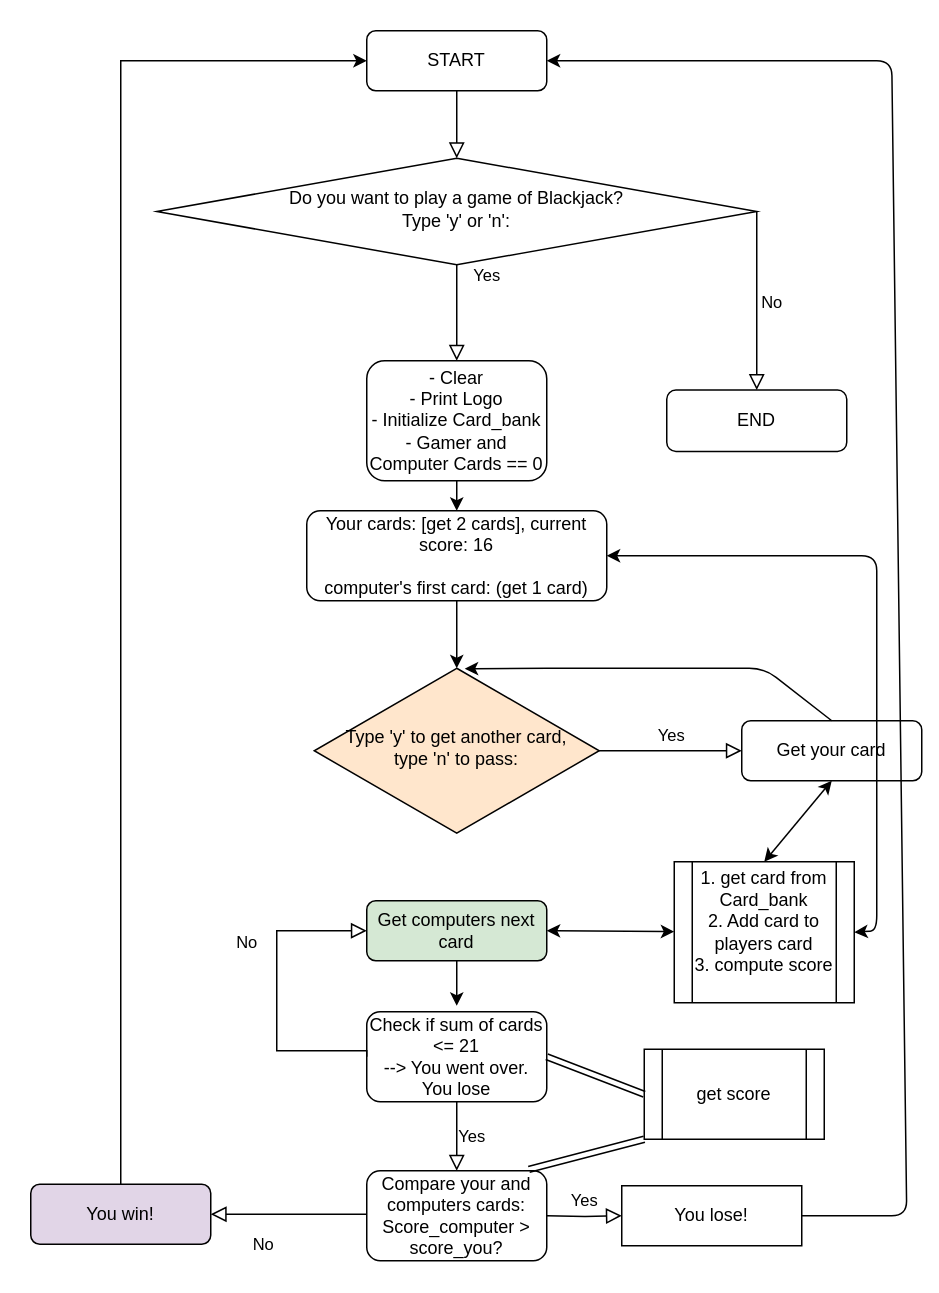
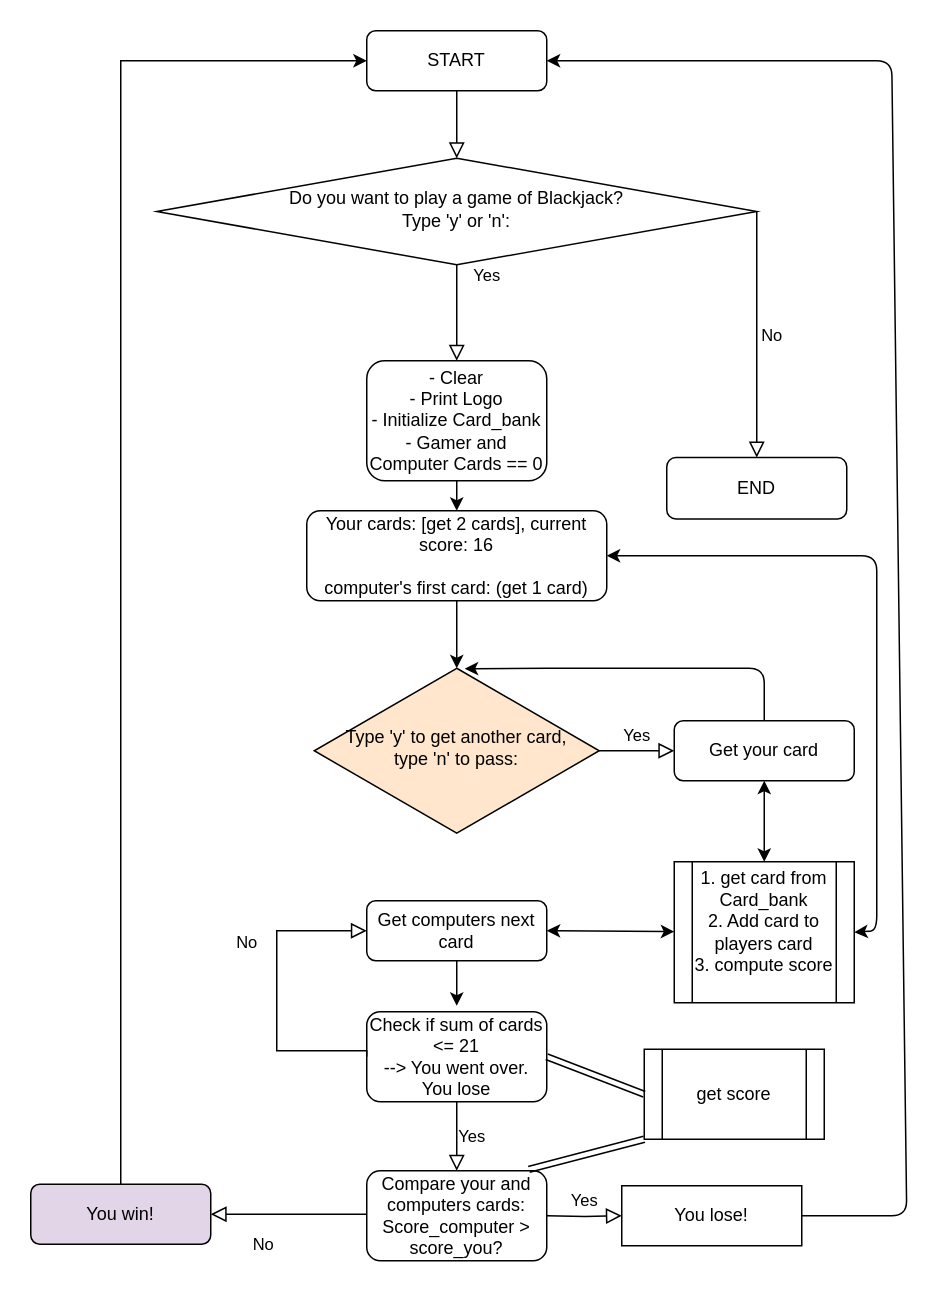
(757, 421) -> (757, 488)
(832, 751) -> (764, 751)
(457, 931) -> (457, 931)
